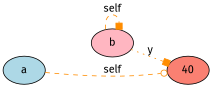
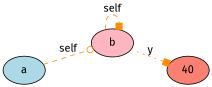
(103, 76) -> (65, 58)
